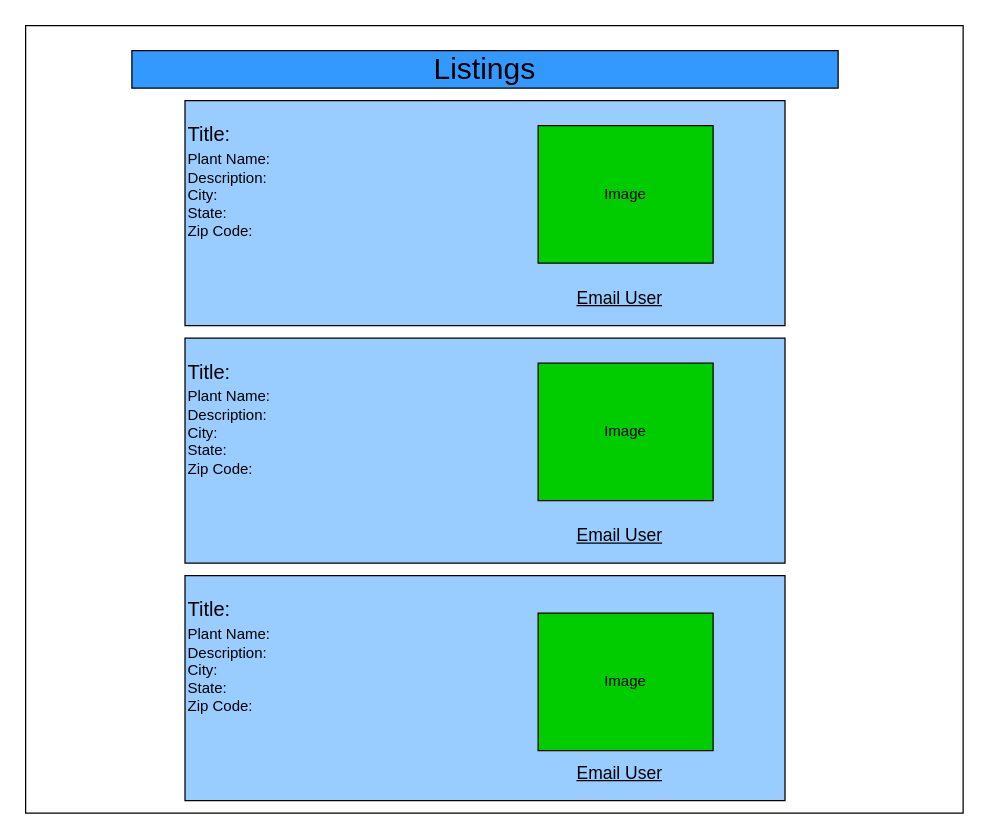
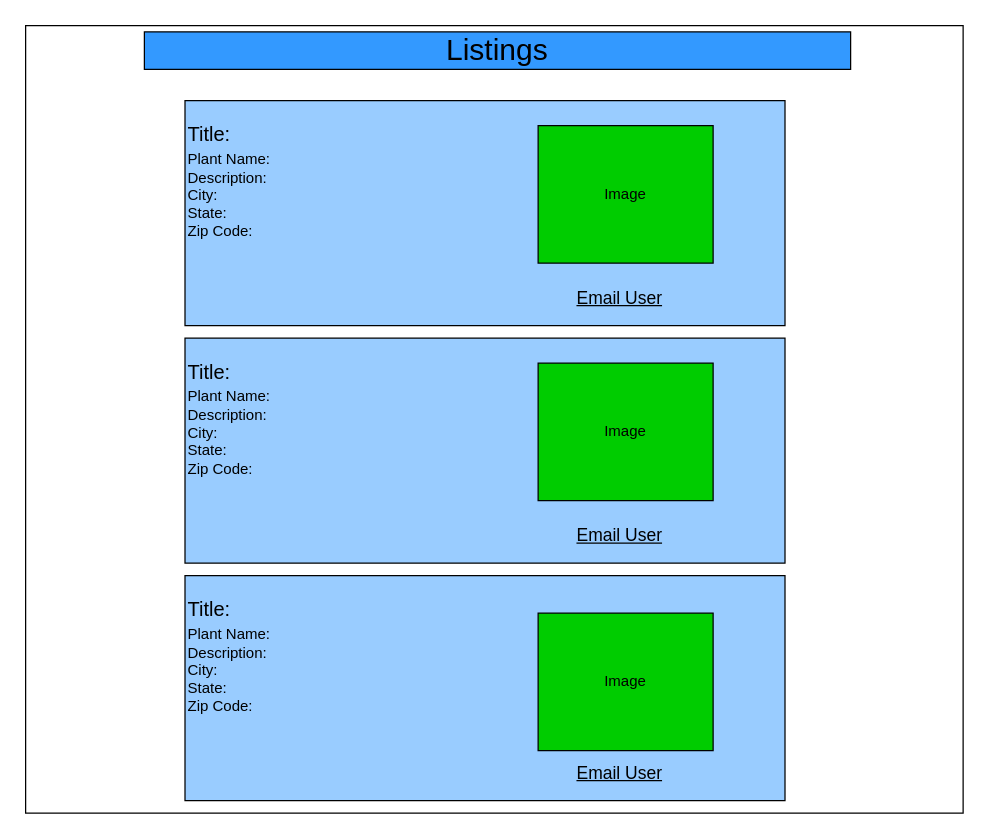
(485, 69) -> (498, 51)
